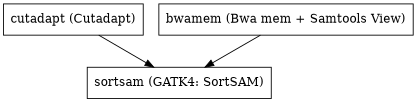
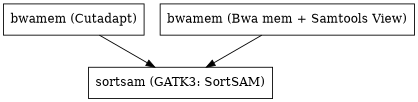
(73, 20) -> (74, 20)
(179, 83) -> (181, 83)
